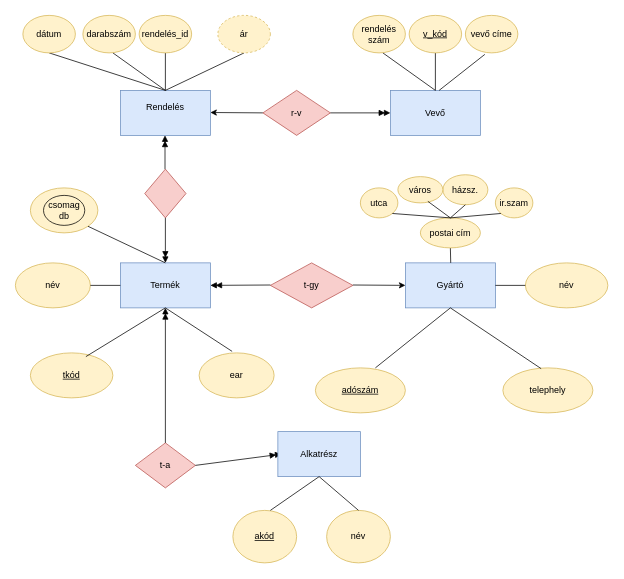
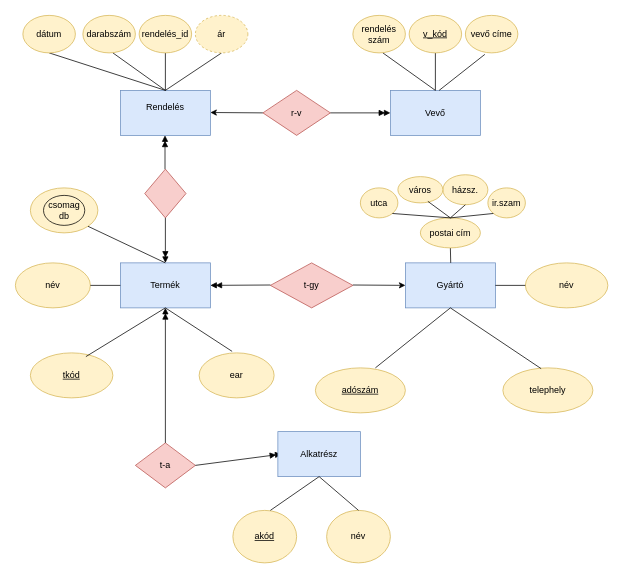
(244, 34) -> (222, 34)
(514, 203) -> (507, 203)
